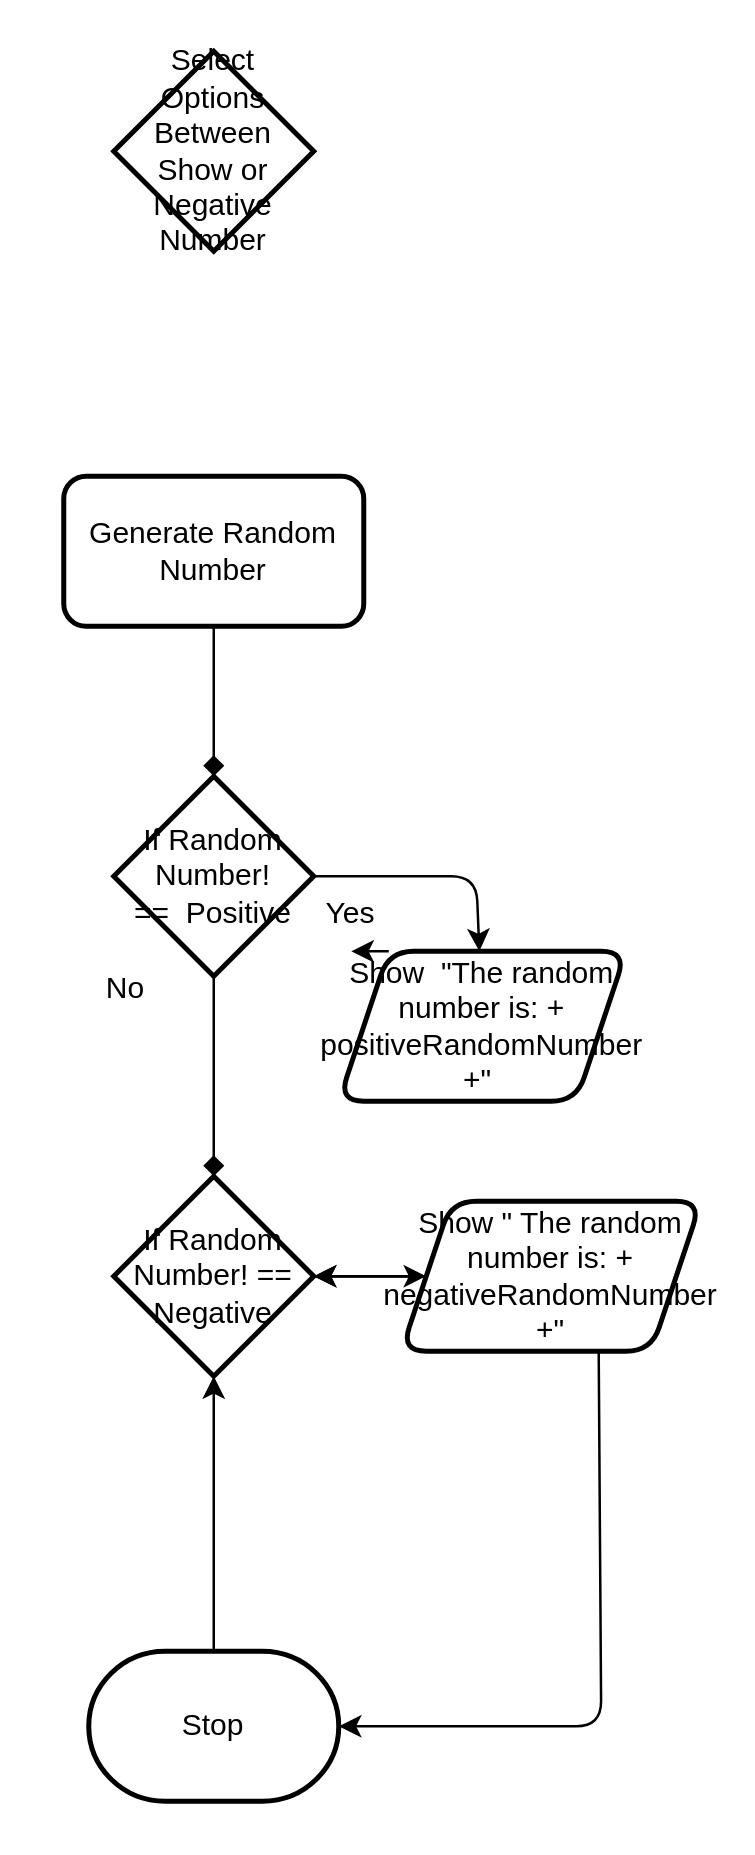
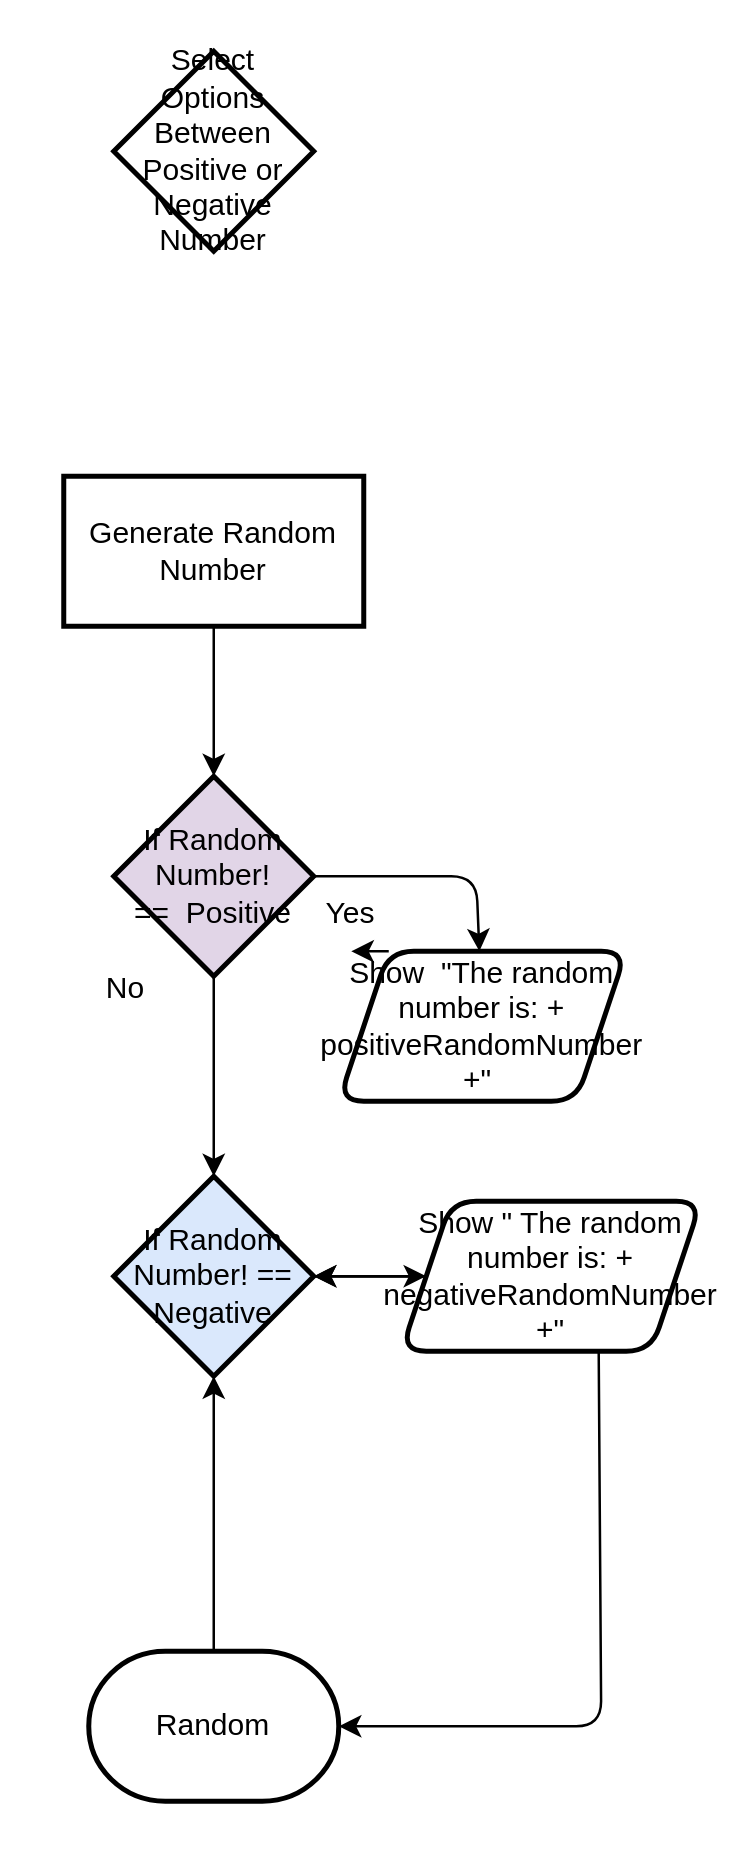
(214, 151) -> (214, 151)
(214, 551) -> (214, 551)
(214, 756) -> (214, 757)
(214, 876) -> (214, 876)
(214, 1156) -> (214, 1157)
(214, 1276) -> (214, 1276)
(214, 1726) -> (214, 1726)
